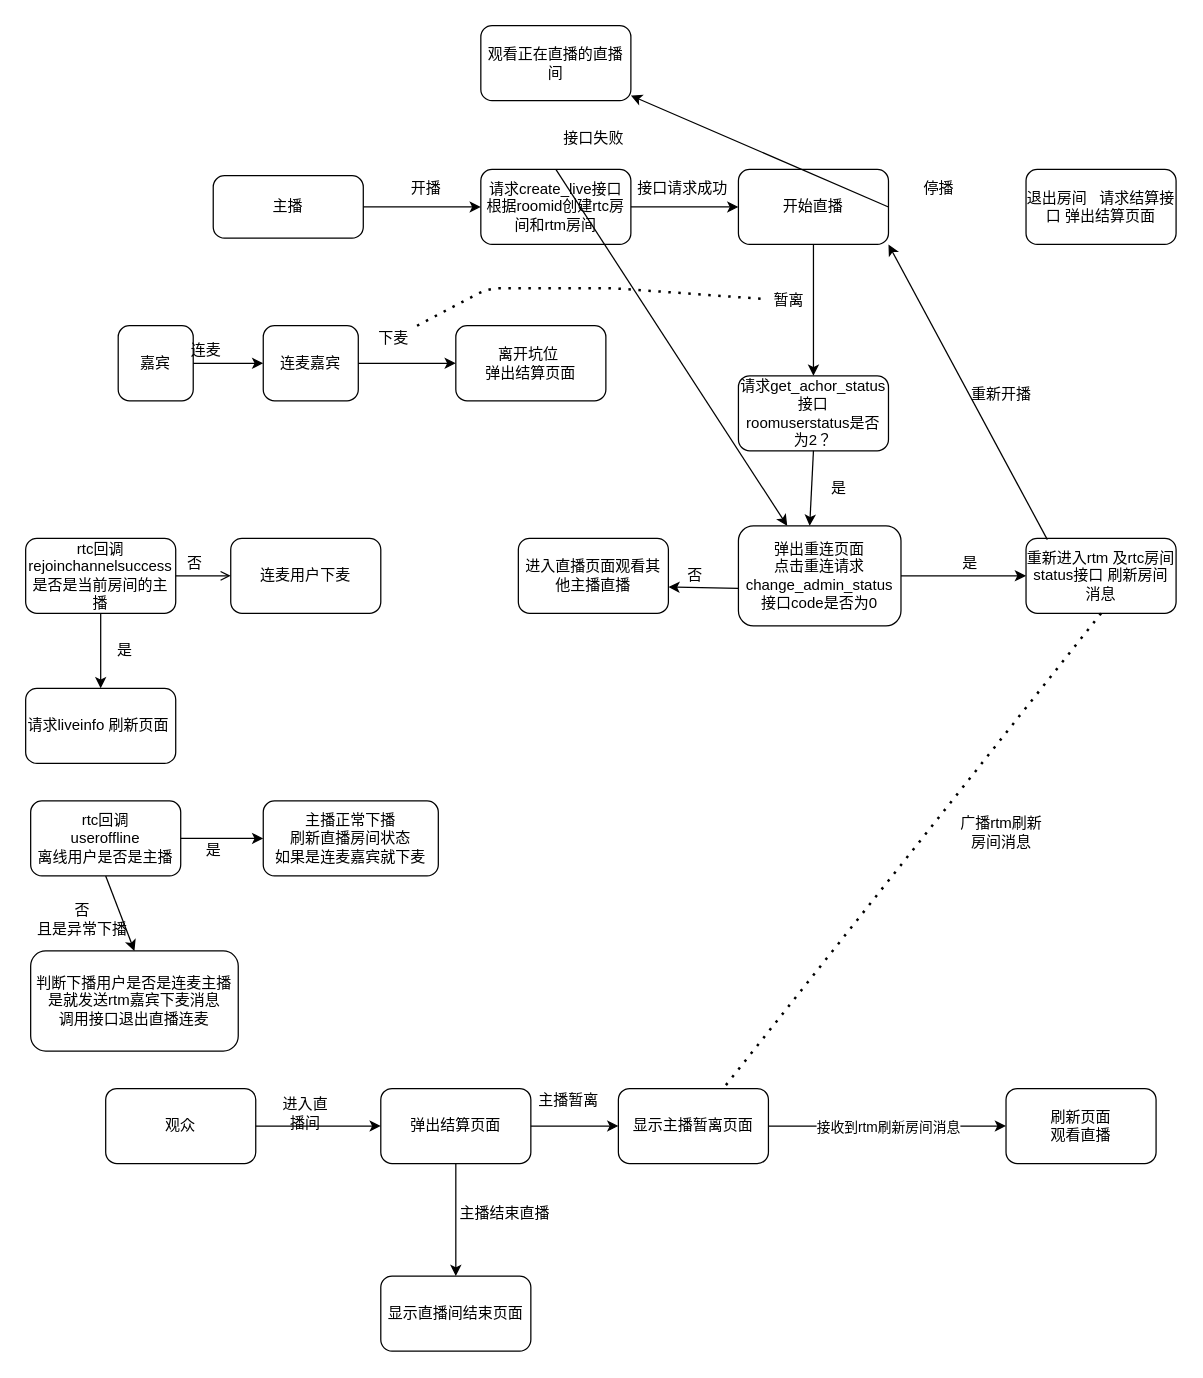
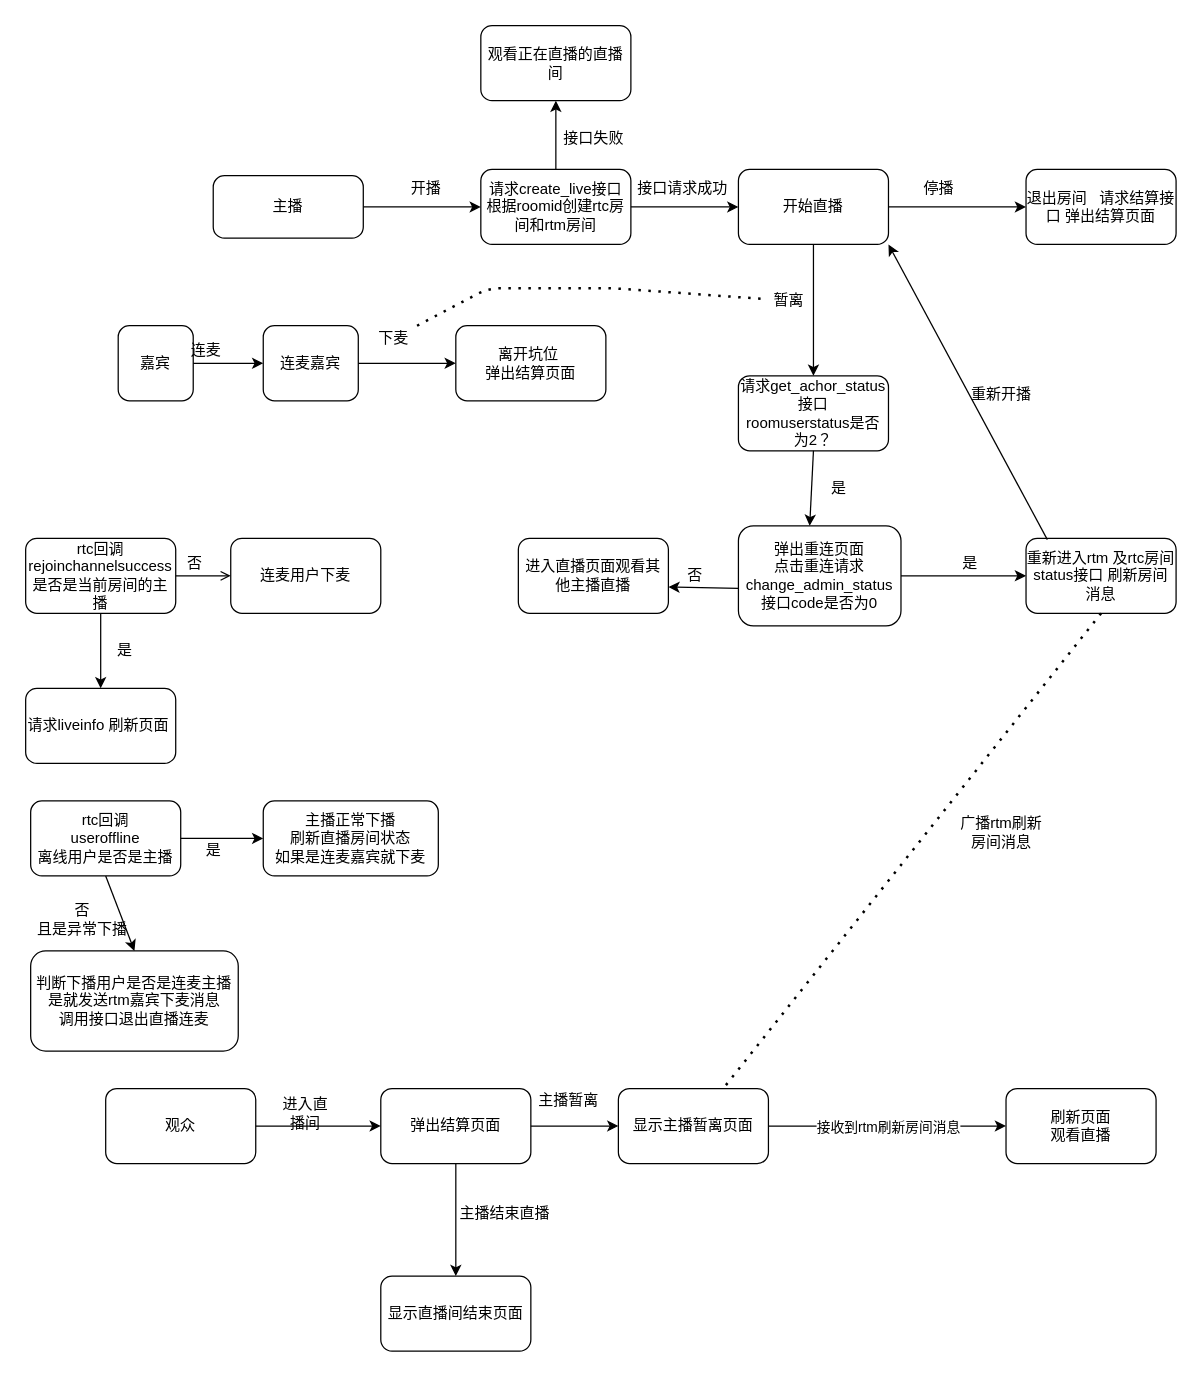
(763, 153) -> (952, 207)
(669, 344) -> (556, 139)
